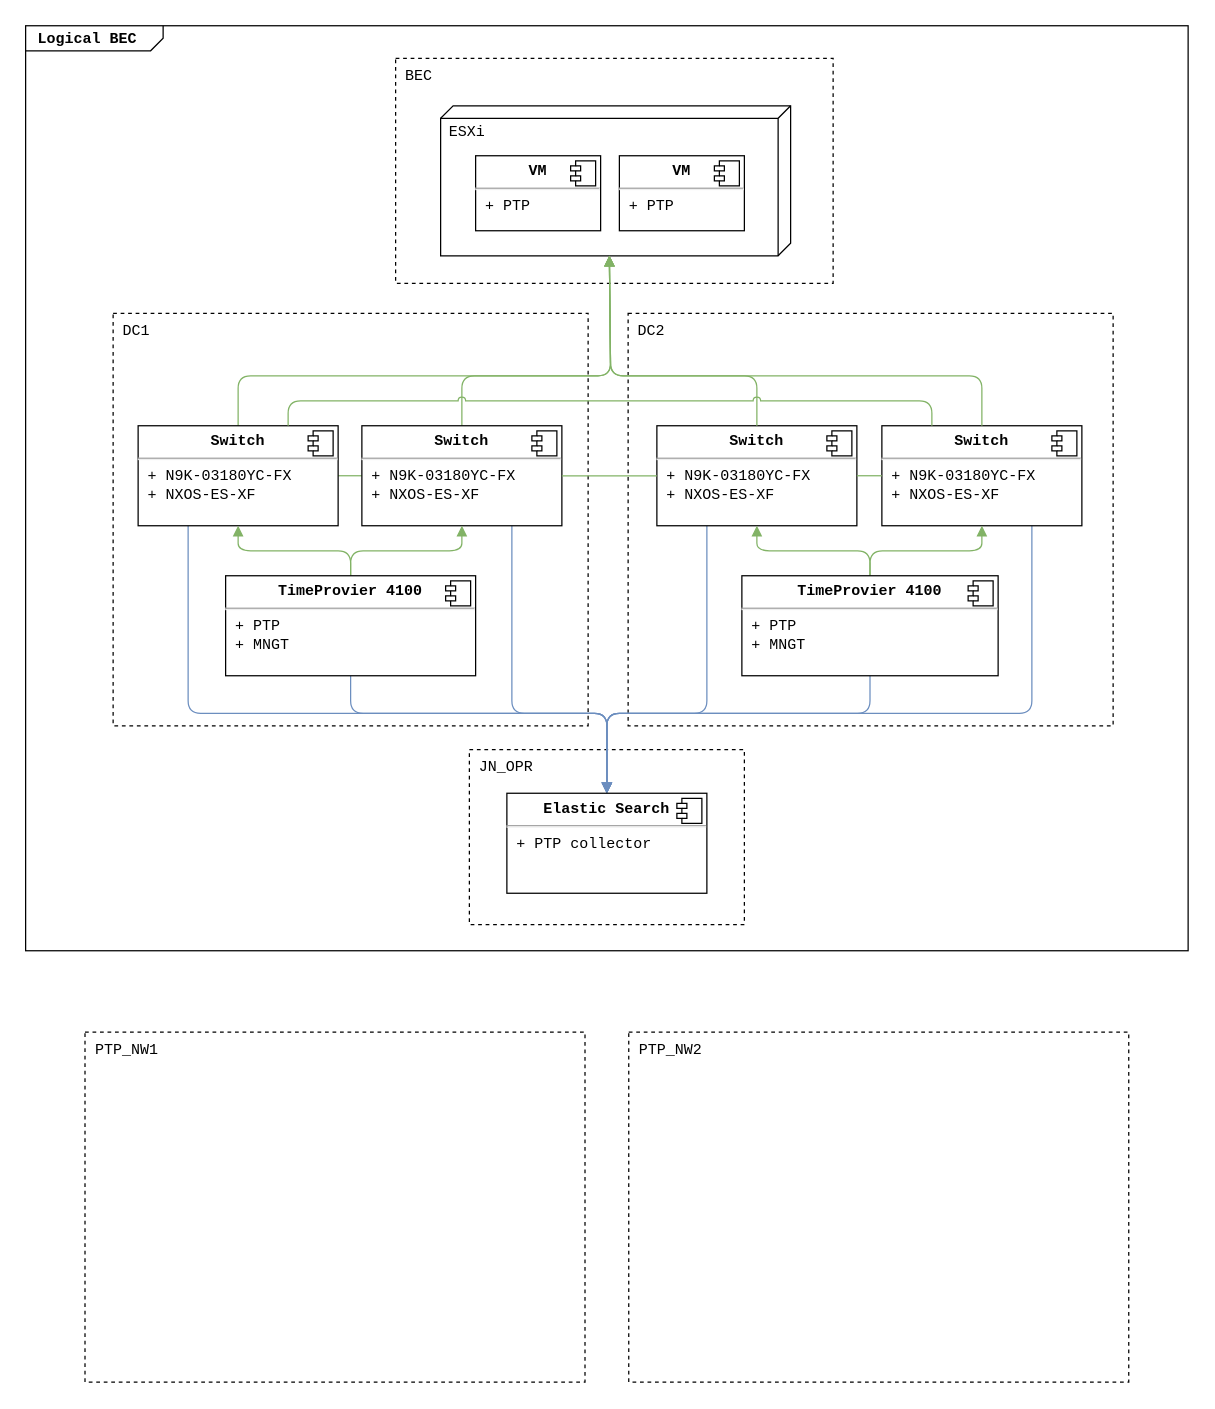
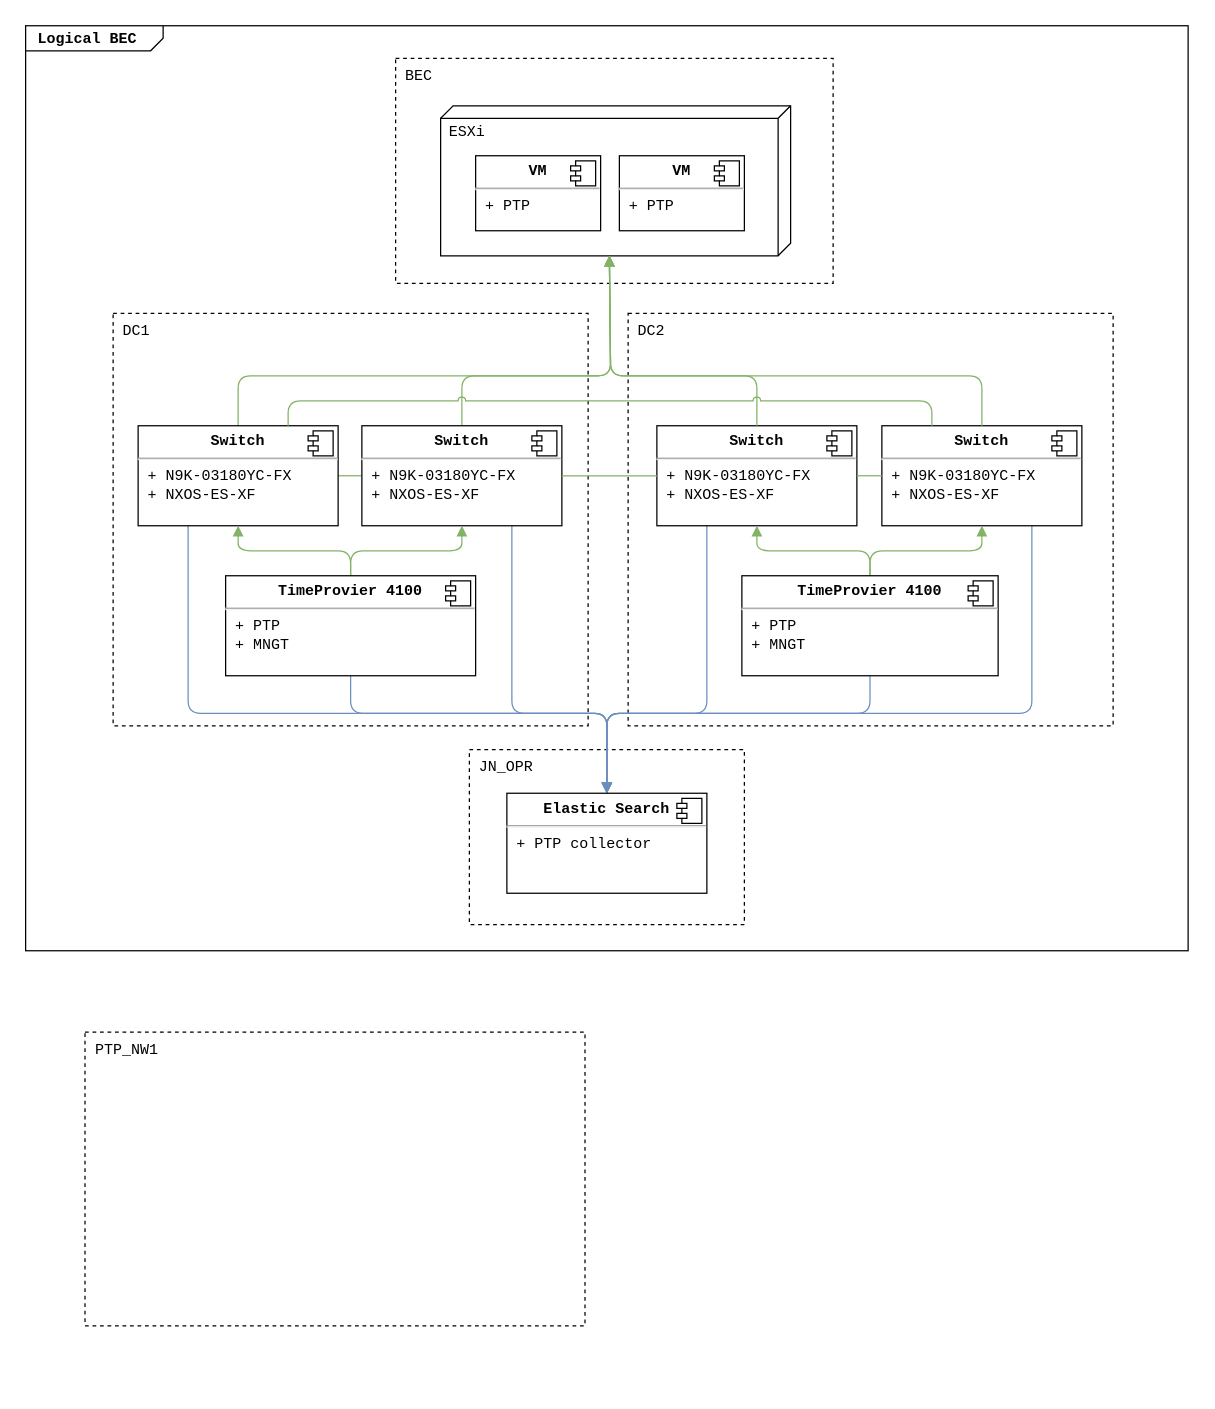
(335, 1207) -> (335, 1179)
(879, 1207) -> none
